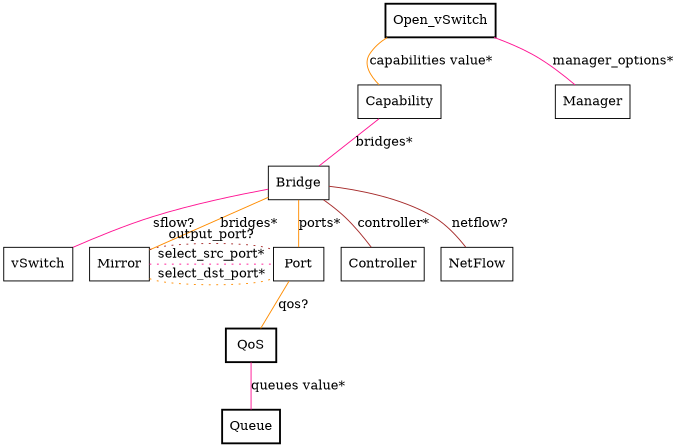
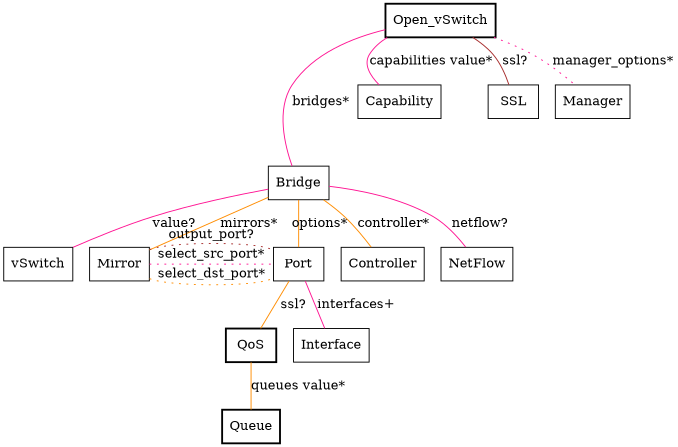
(537, 57) -> (537, 57)
(368, 59) -> (368, 59)
none -> (513, 102)
(349, 142) -> (300, 74)
(404, 203) -> (404, 203)
(349, 221) -> (349, 221)
(174, 224) -> (174, 224)
(249, 224) -> (249, 224)
(320, 224) -> (320, 224)
(294, 305) -> (294, 305)
none -> (331, 345)
(251, 386) -> (251, 386)
